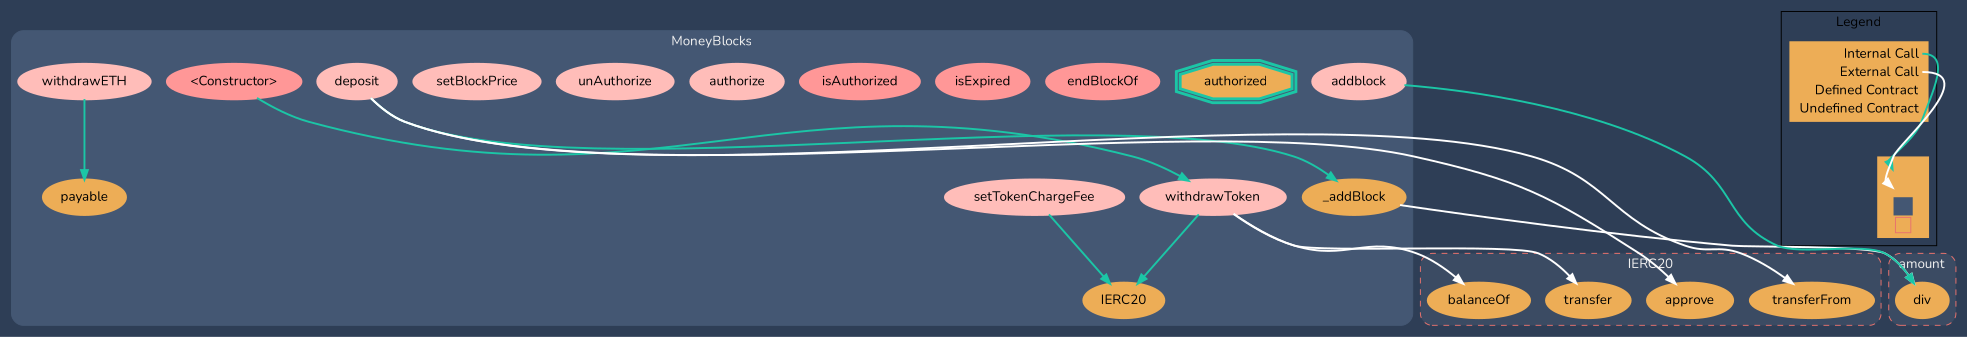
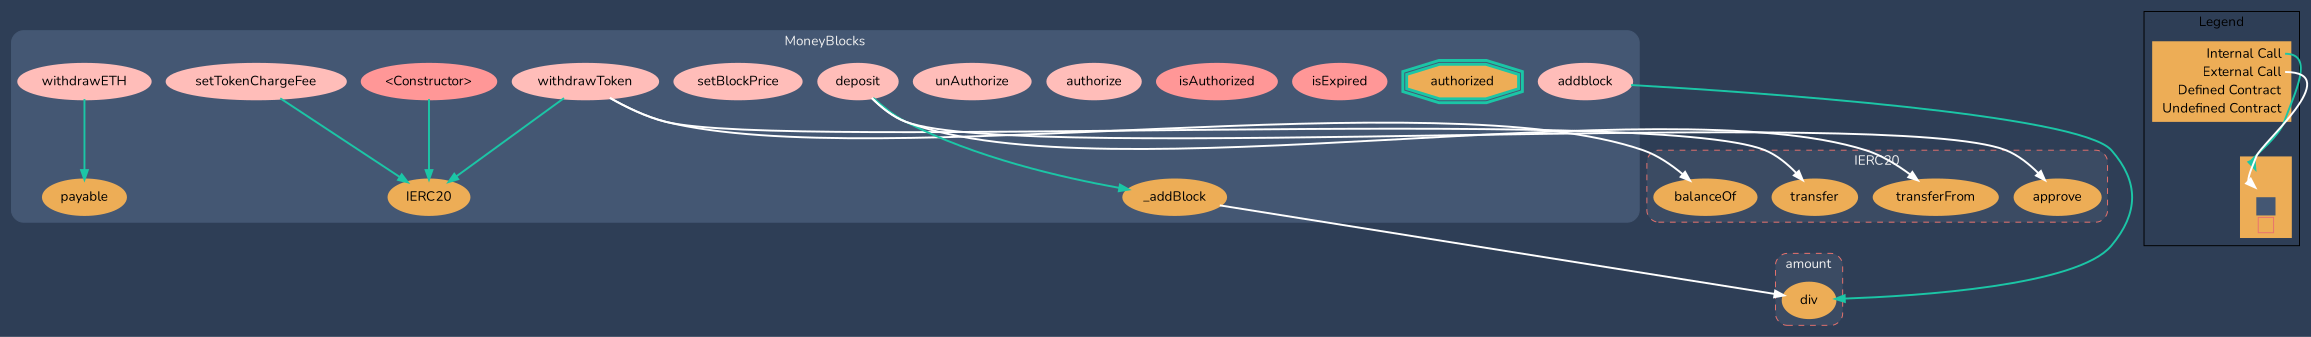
(1103, 82) -> none
(718, 141) -> (429, 135)
